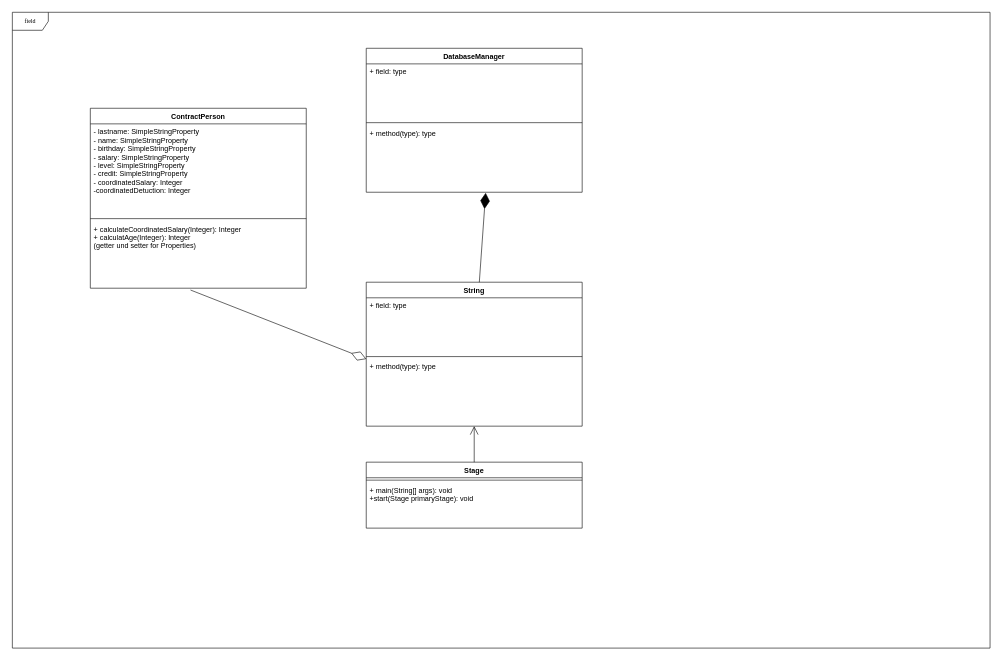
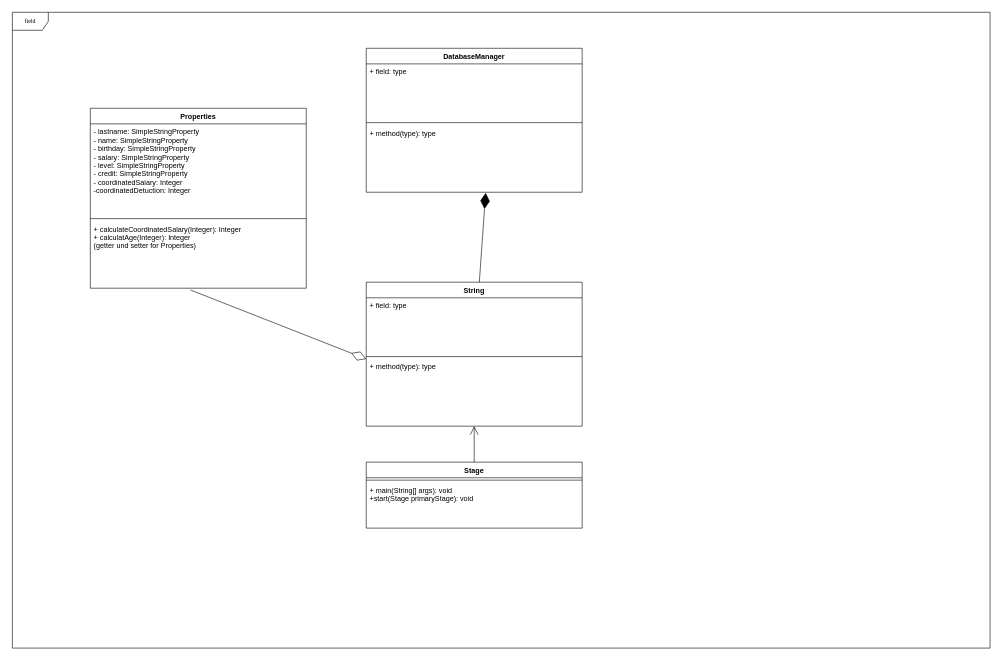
(198, 116) -> (198, 116)
